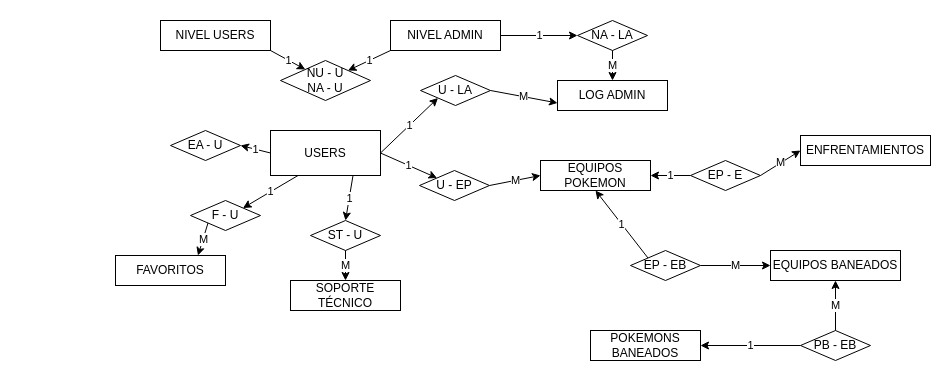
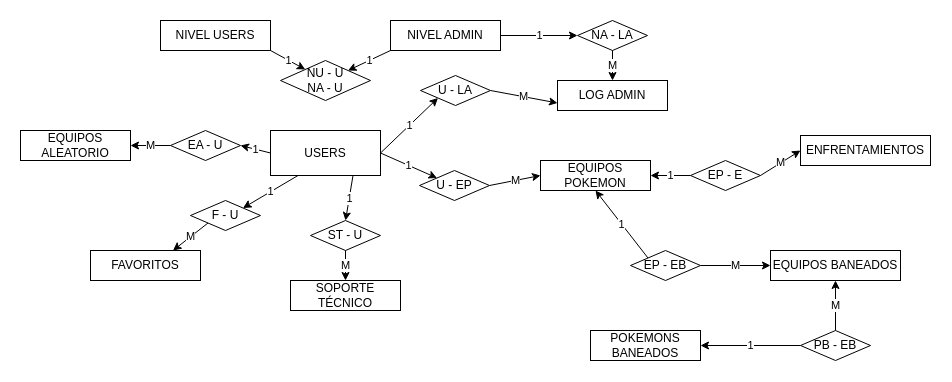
none -> (76, 146)
none -> (154, 146)
(171, 271) -> (146, 266)
